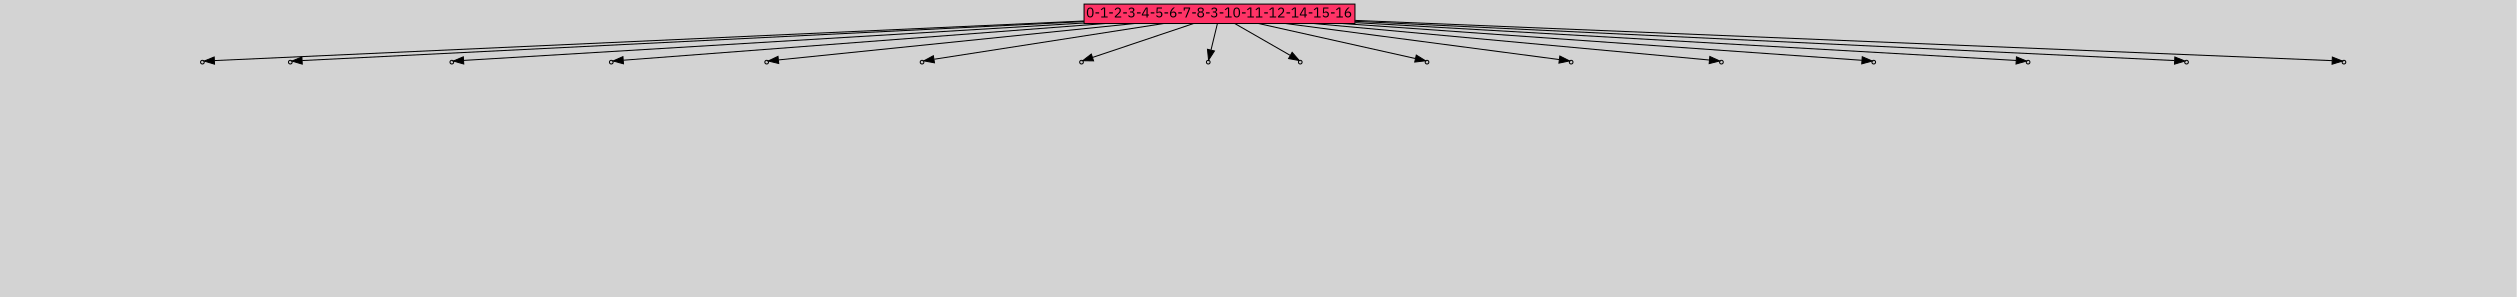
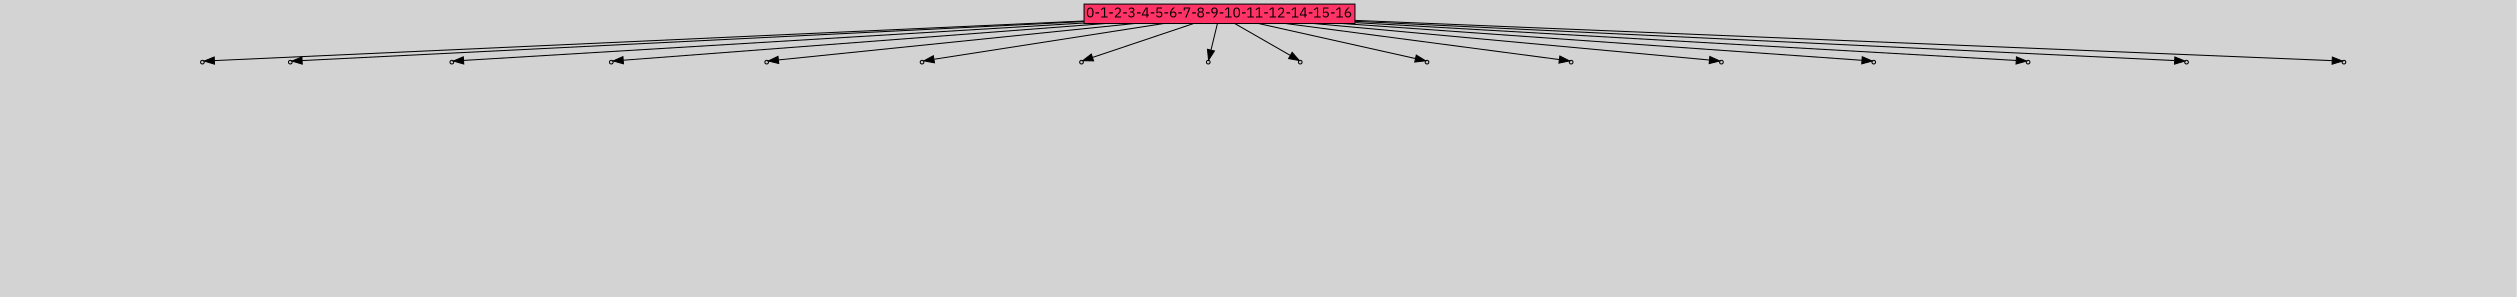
(1220, 14) -> (1220, 14)
